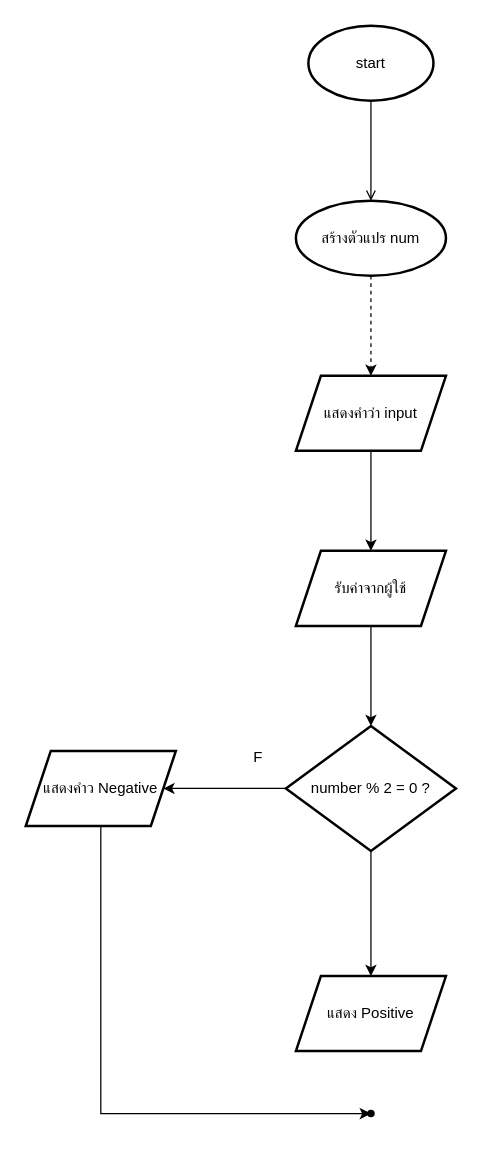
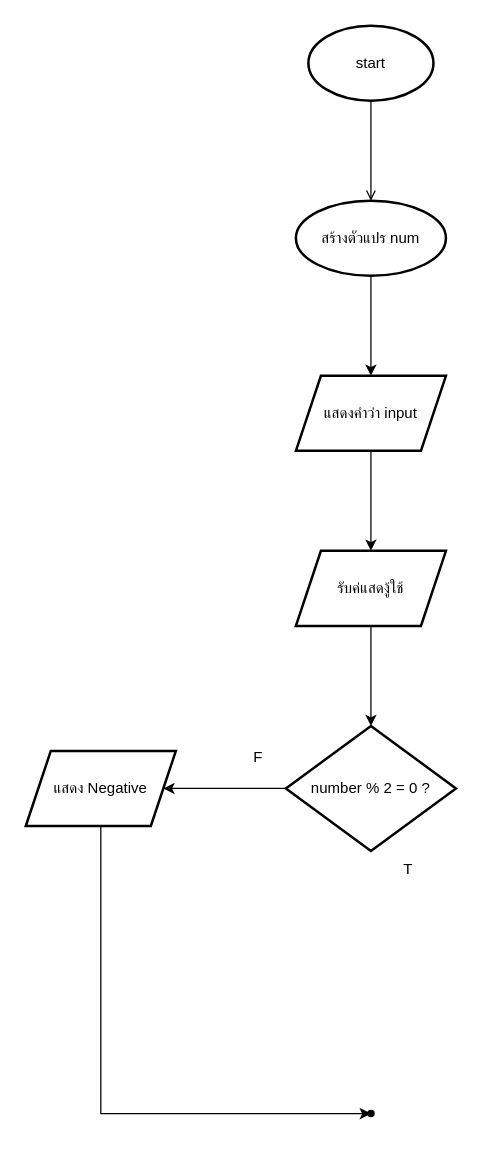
(371, 322) -> (371, 322)
(371, 588) -> (371, 588)
(101, 788) -> (101, 788)
none -> (408, 869)
(371, 909) -> none
(371, 1013) -> none
